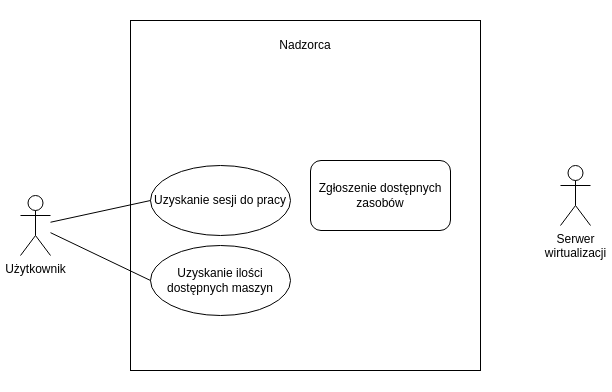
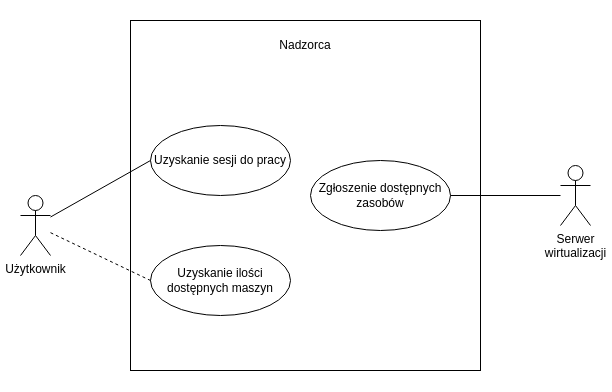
(381, 196) -> (381, 196)
none -> (506, 196)
(221, 201) -> (221, 161)
(101, 257) -> (101, 257)
